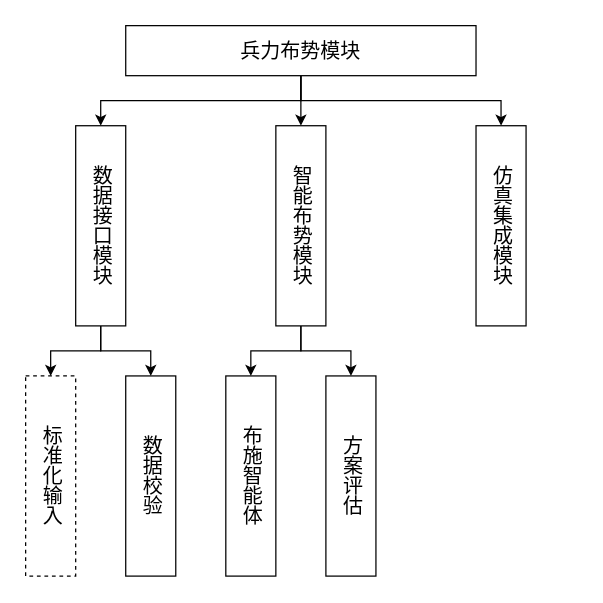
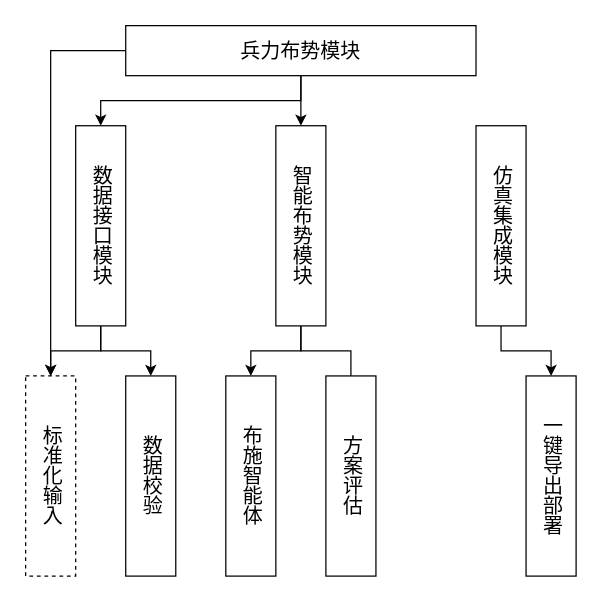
(410, 101) -> (51, 161)
none -> (522, 351)
(351, 366) -> (351, 369)
none -> (551, 476)
